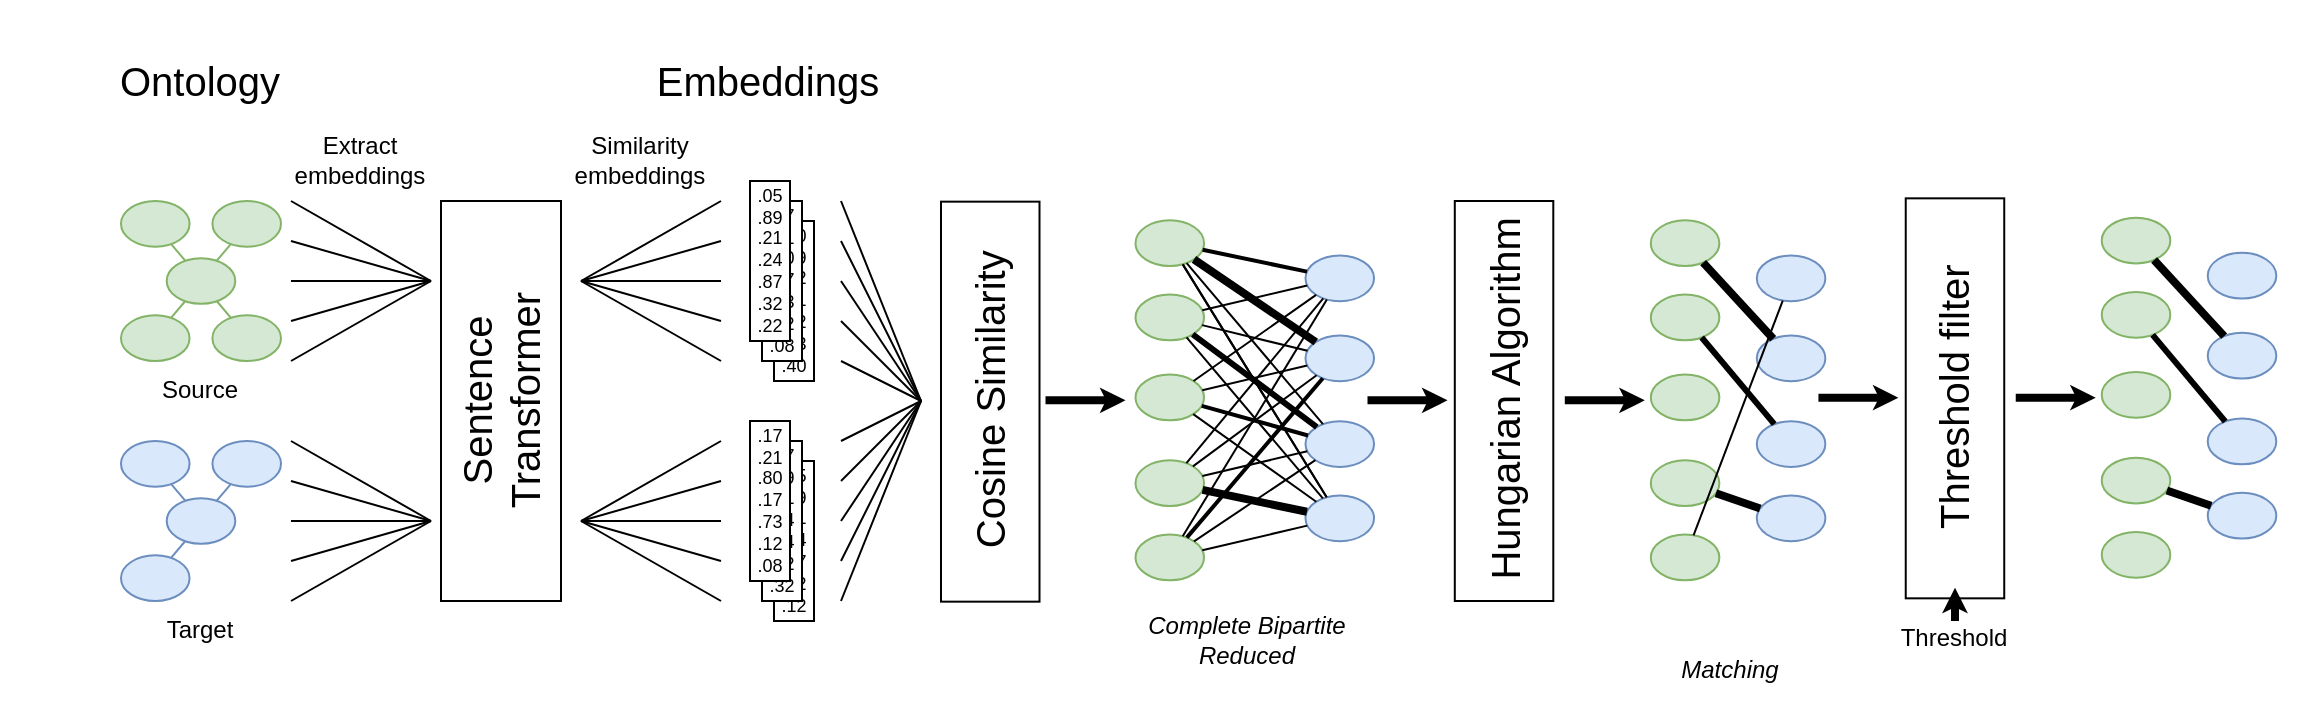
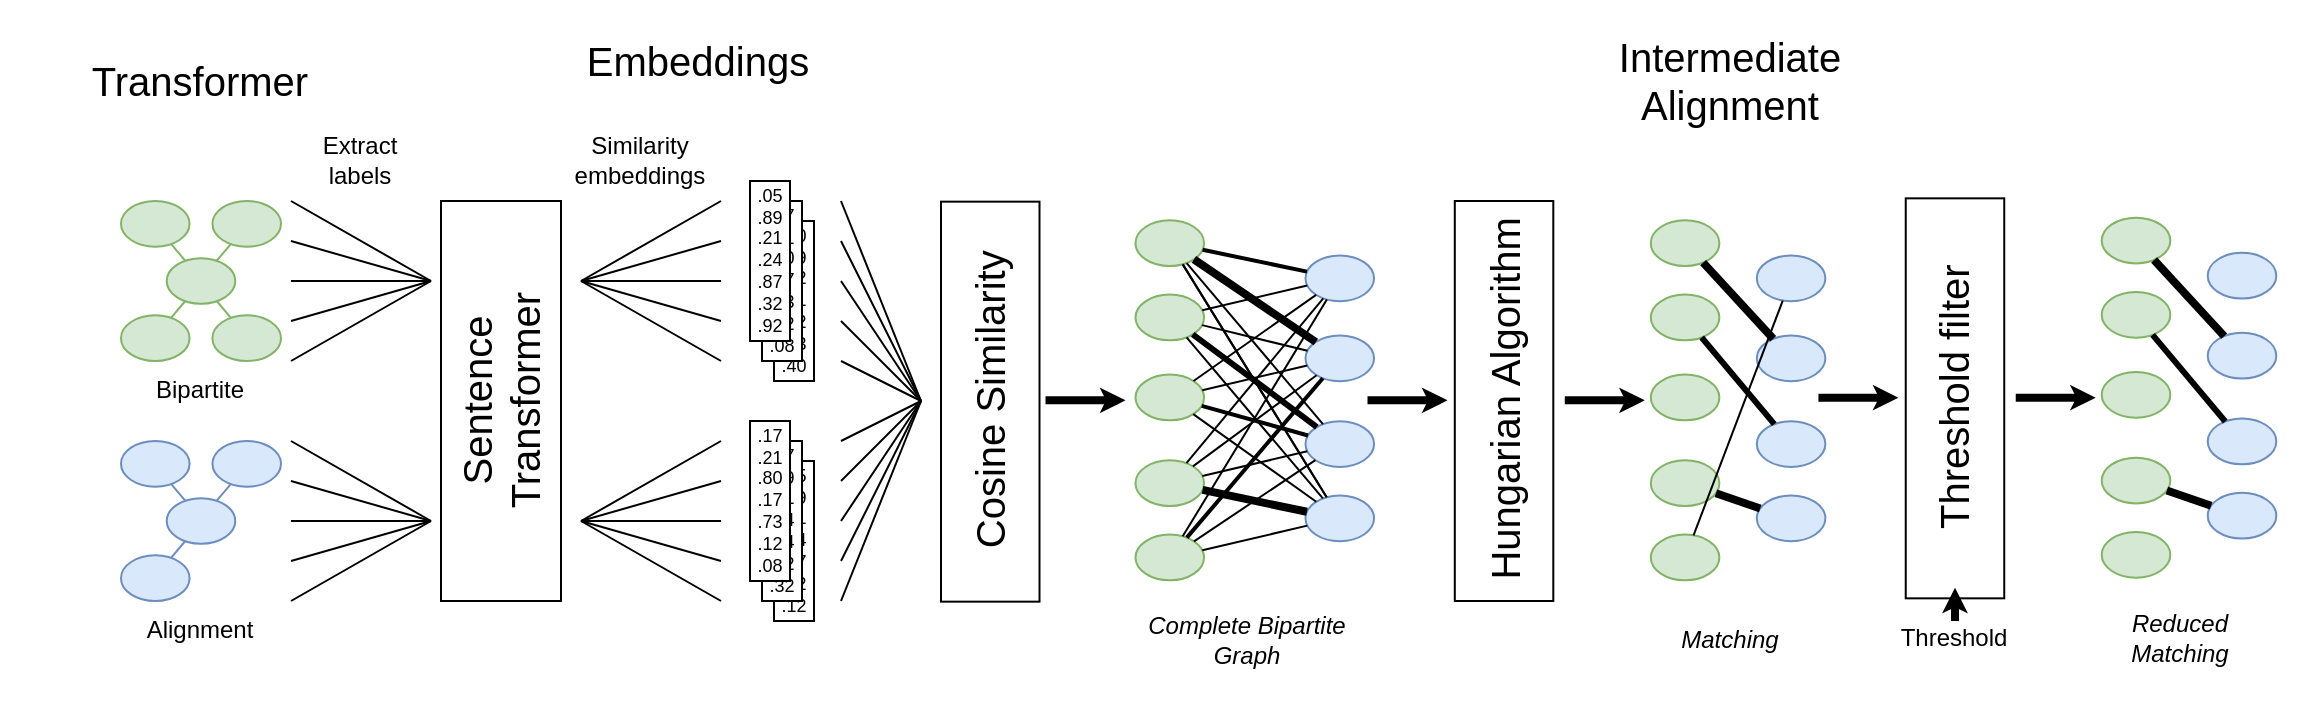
(201, 81) -> (201, 81)
(769, 81) -> (699, 61)
none -> (1731, 81)
(361, 161) -> (361, 161)
(771, 261) -> (771, 261)
(201, 391) -> (201, 391)
(201, 631) -> (201, 631)
none -> (2182, 639)
(1248, 641) -> (1248, 641)
(1731, 671) -> (1731, 641)
